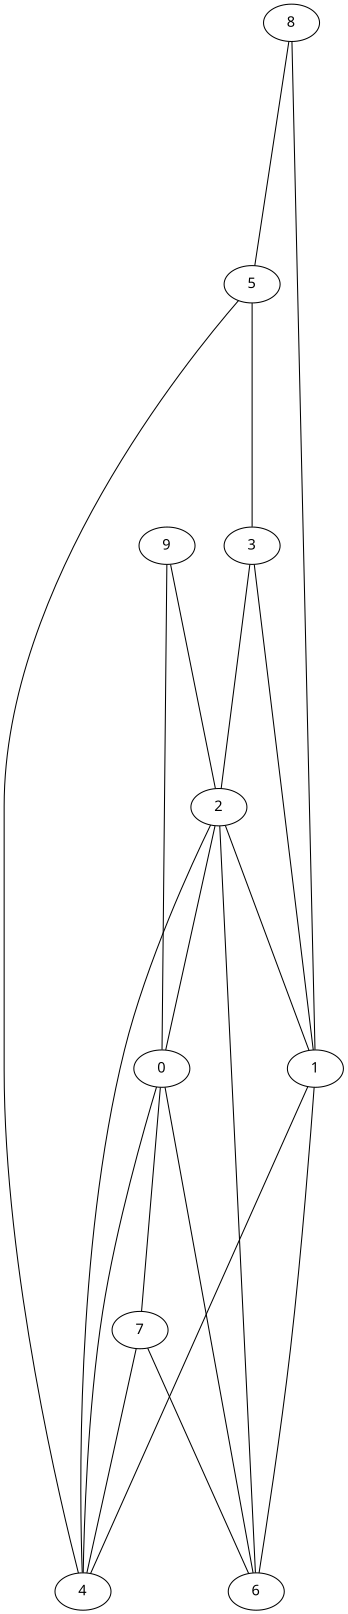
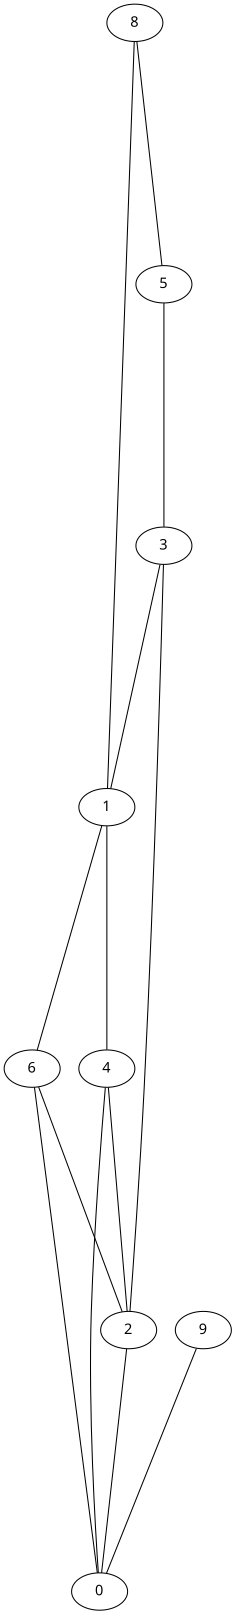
(193, 677) -> none
(4, 909) -> none
(267, 938) -> none
(140, 1330) -> none
